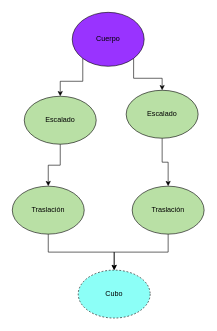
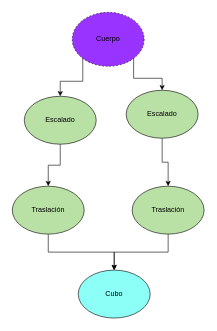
(108, 39) -> (108, 39)
(114, 294) -> (114, 294)
